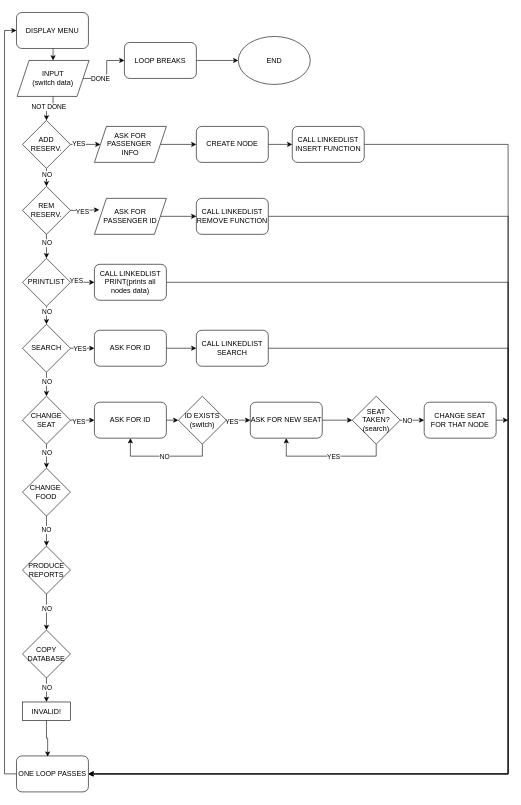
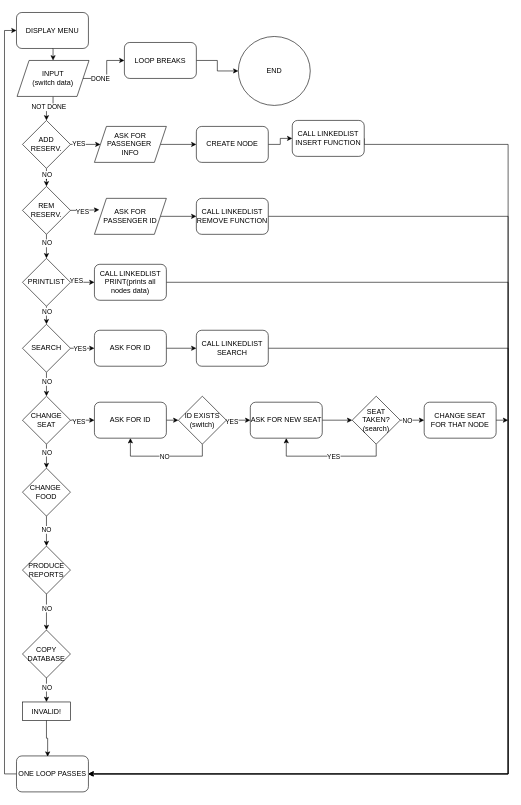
(275, 60) -> (275, 71)
(329, 144) -> (329, 138)
